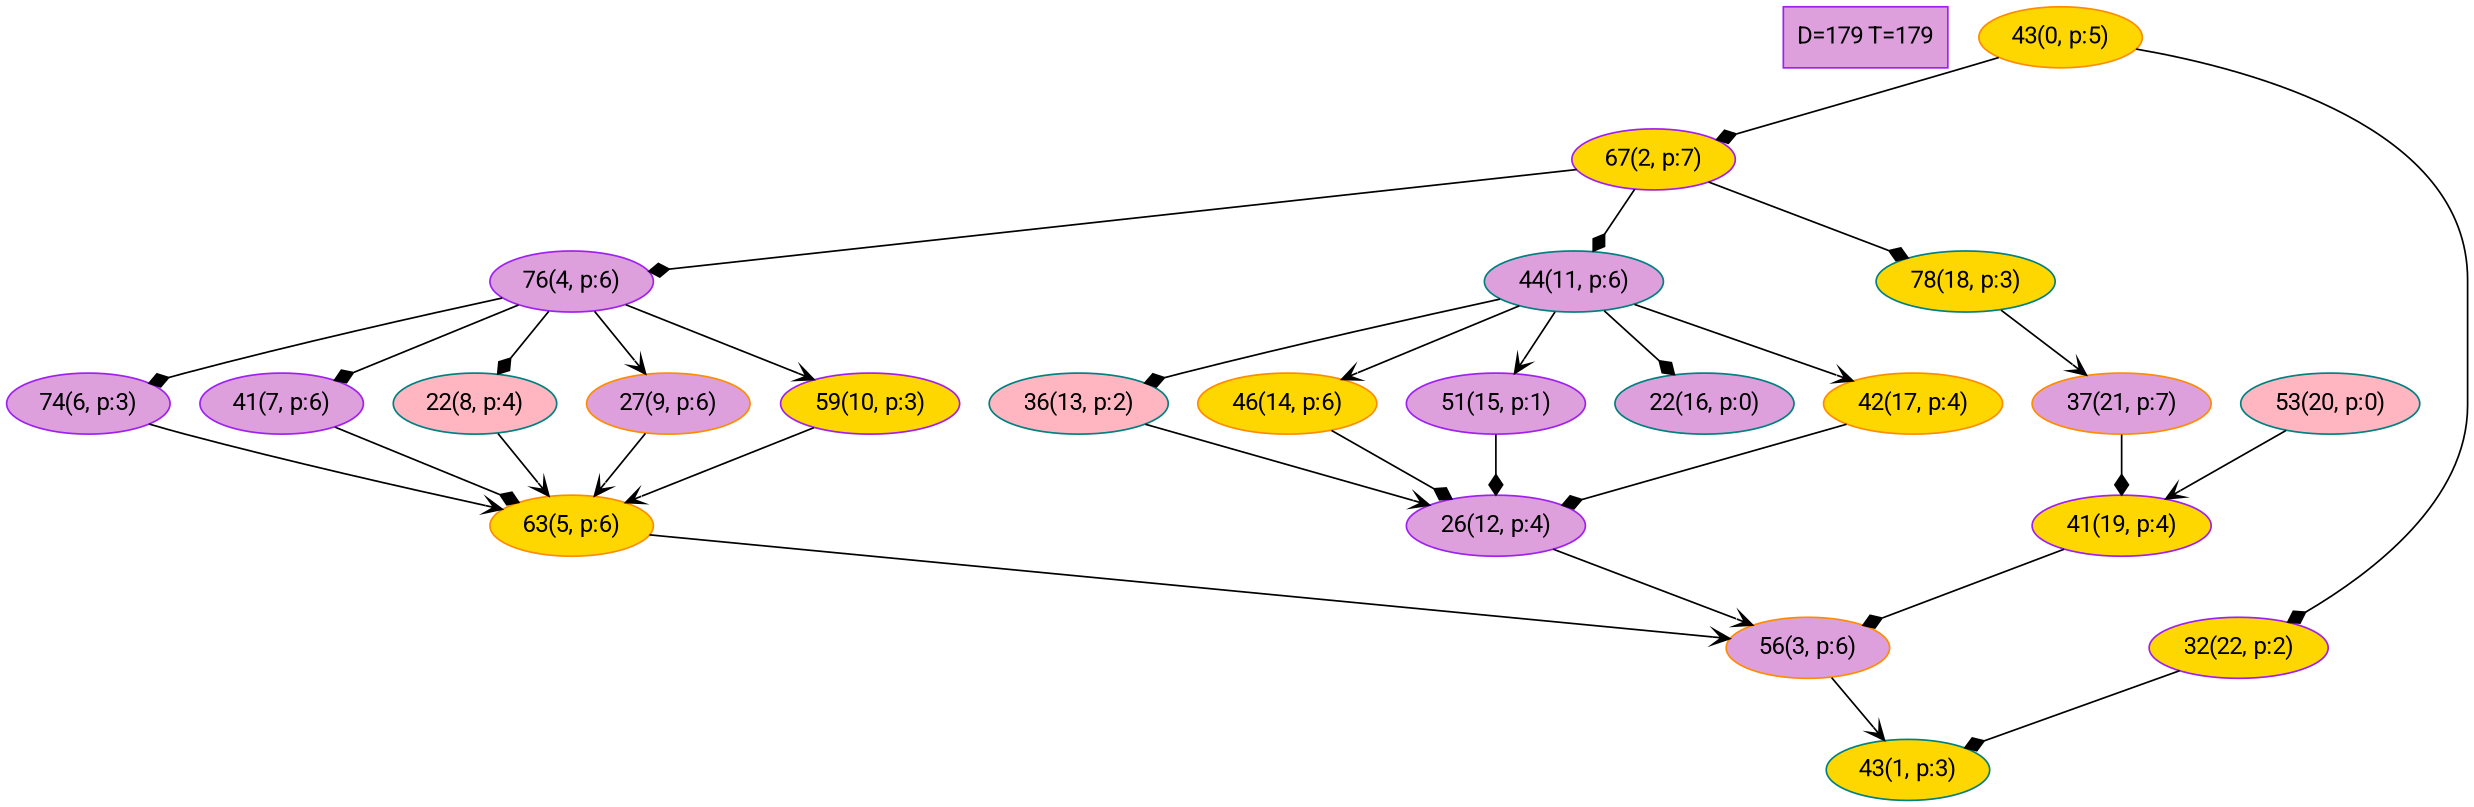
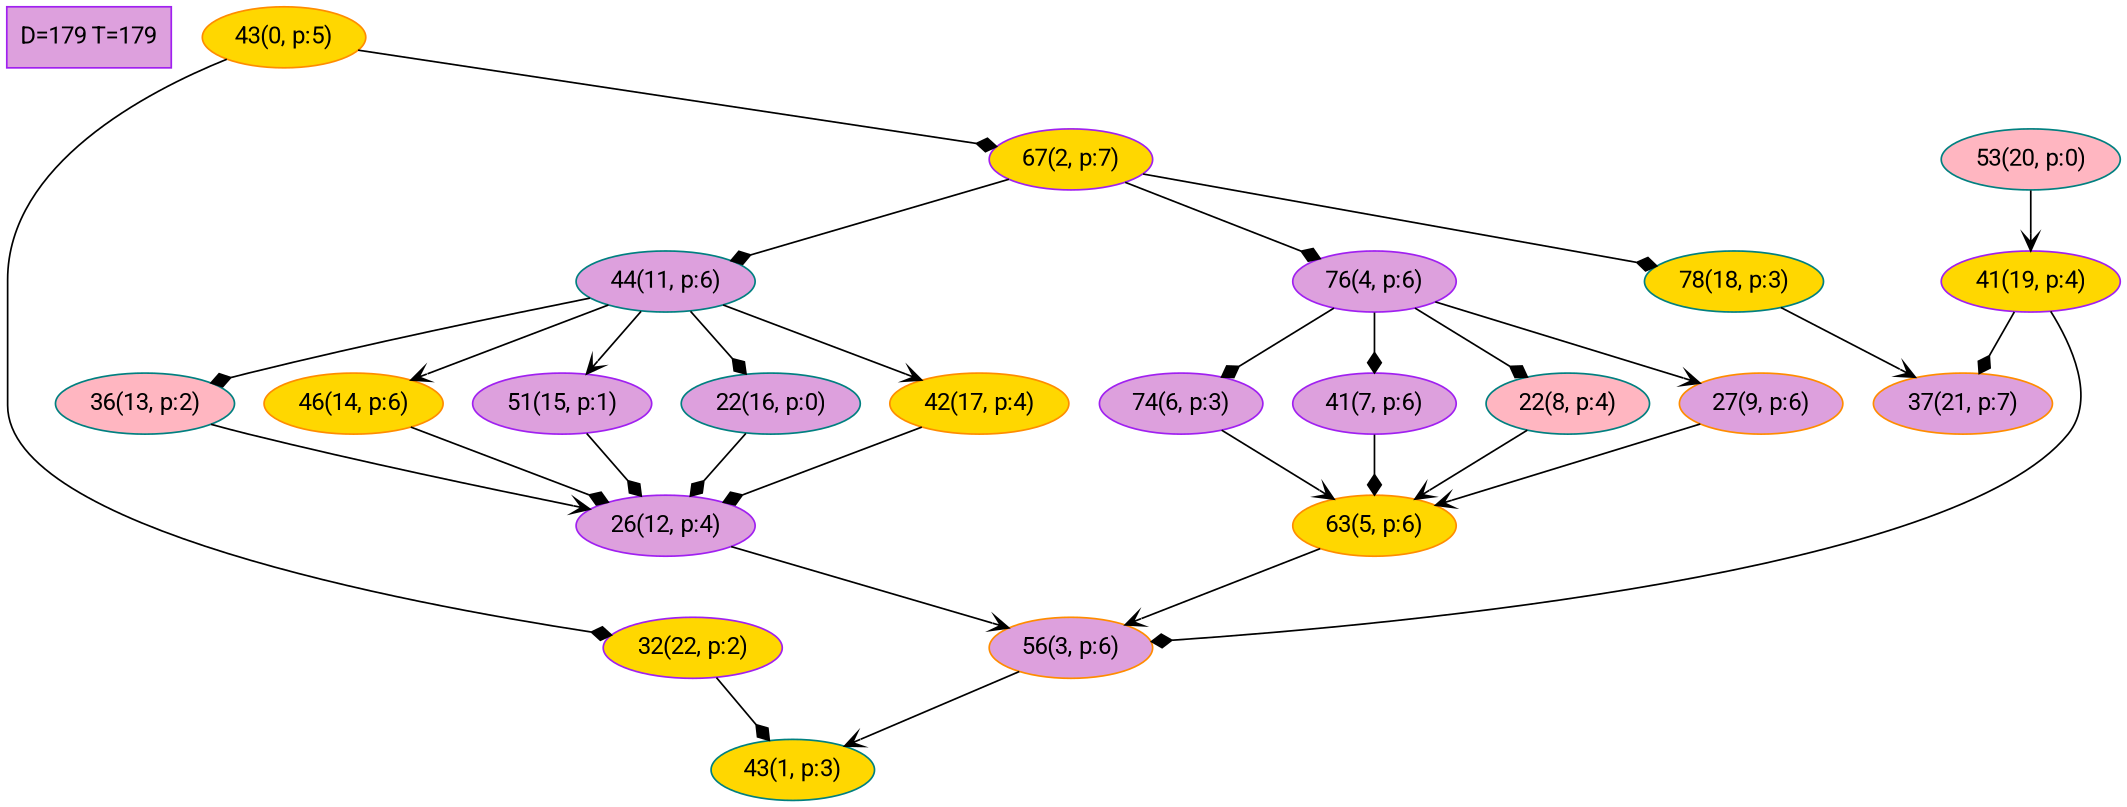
(870, 404) -> none
(2122, 455) -> (2002, 334)
none -> (725, 457)
